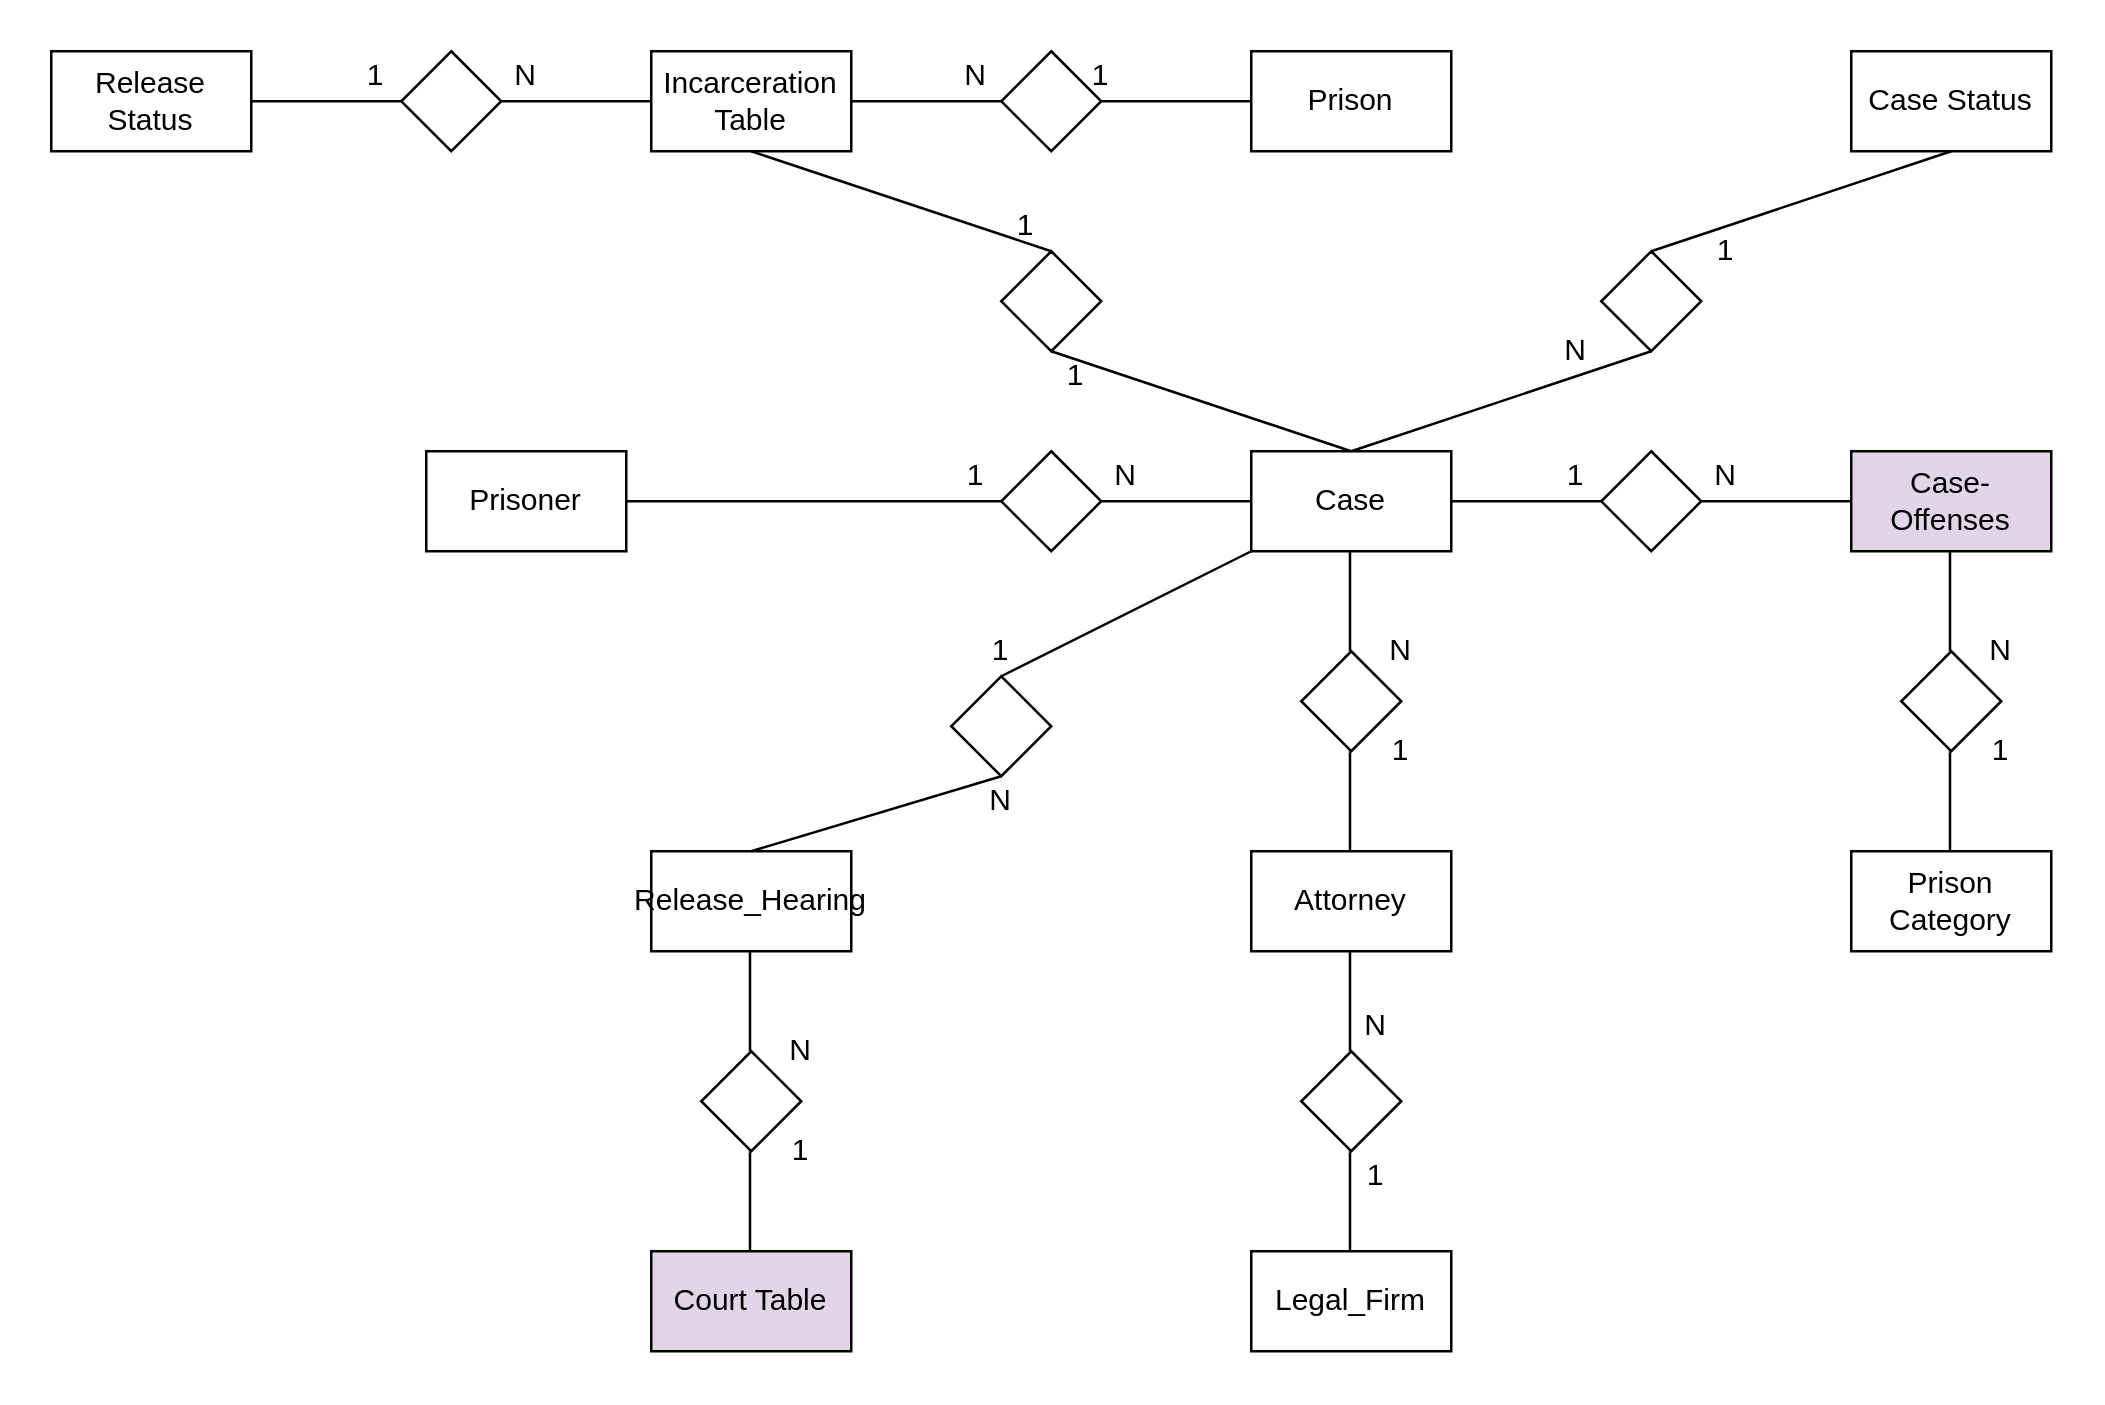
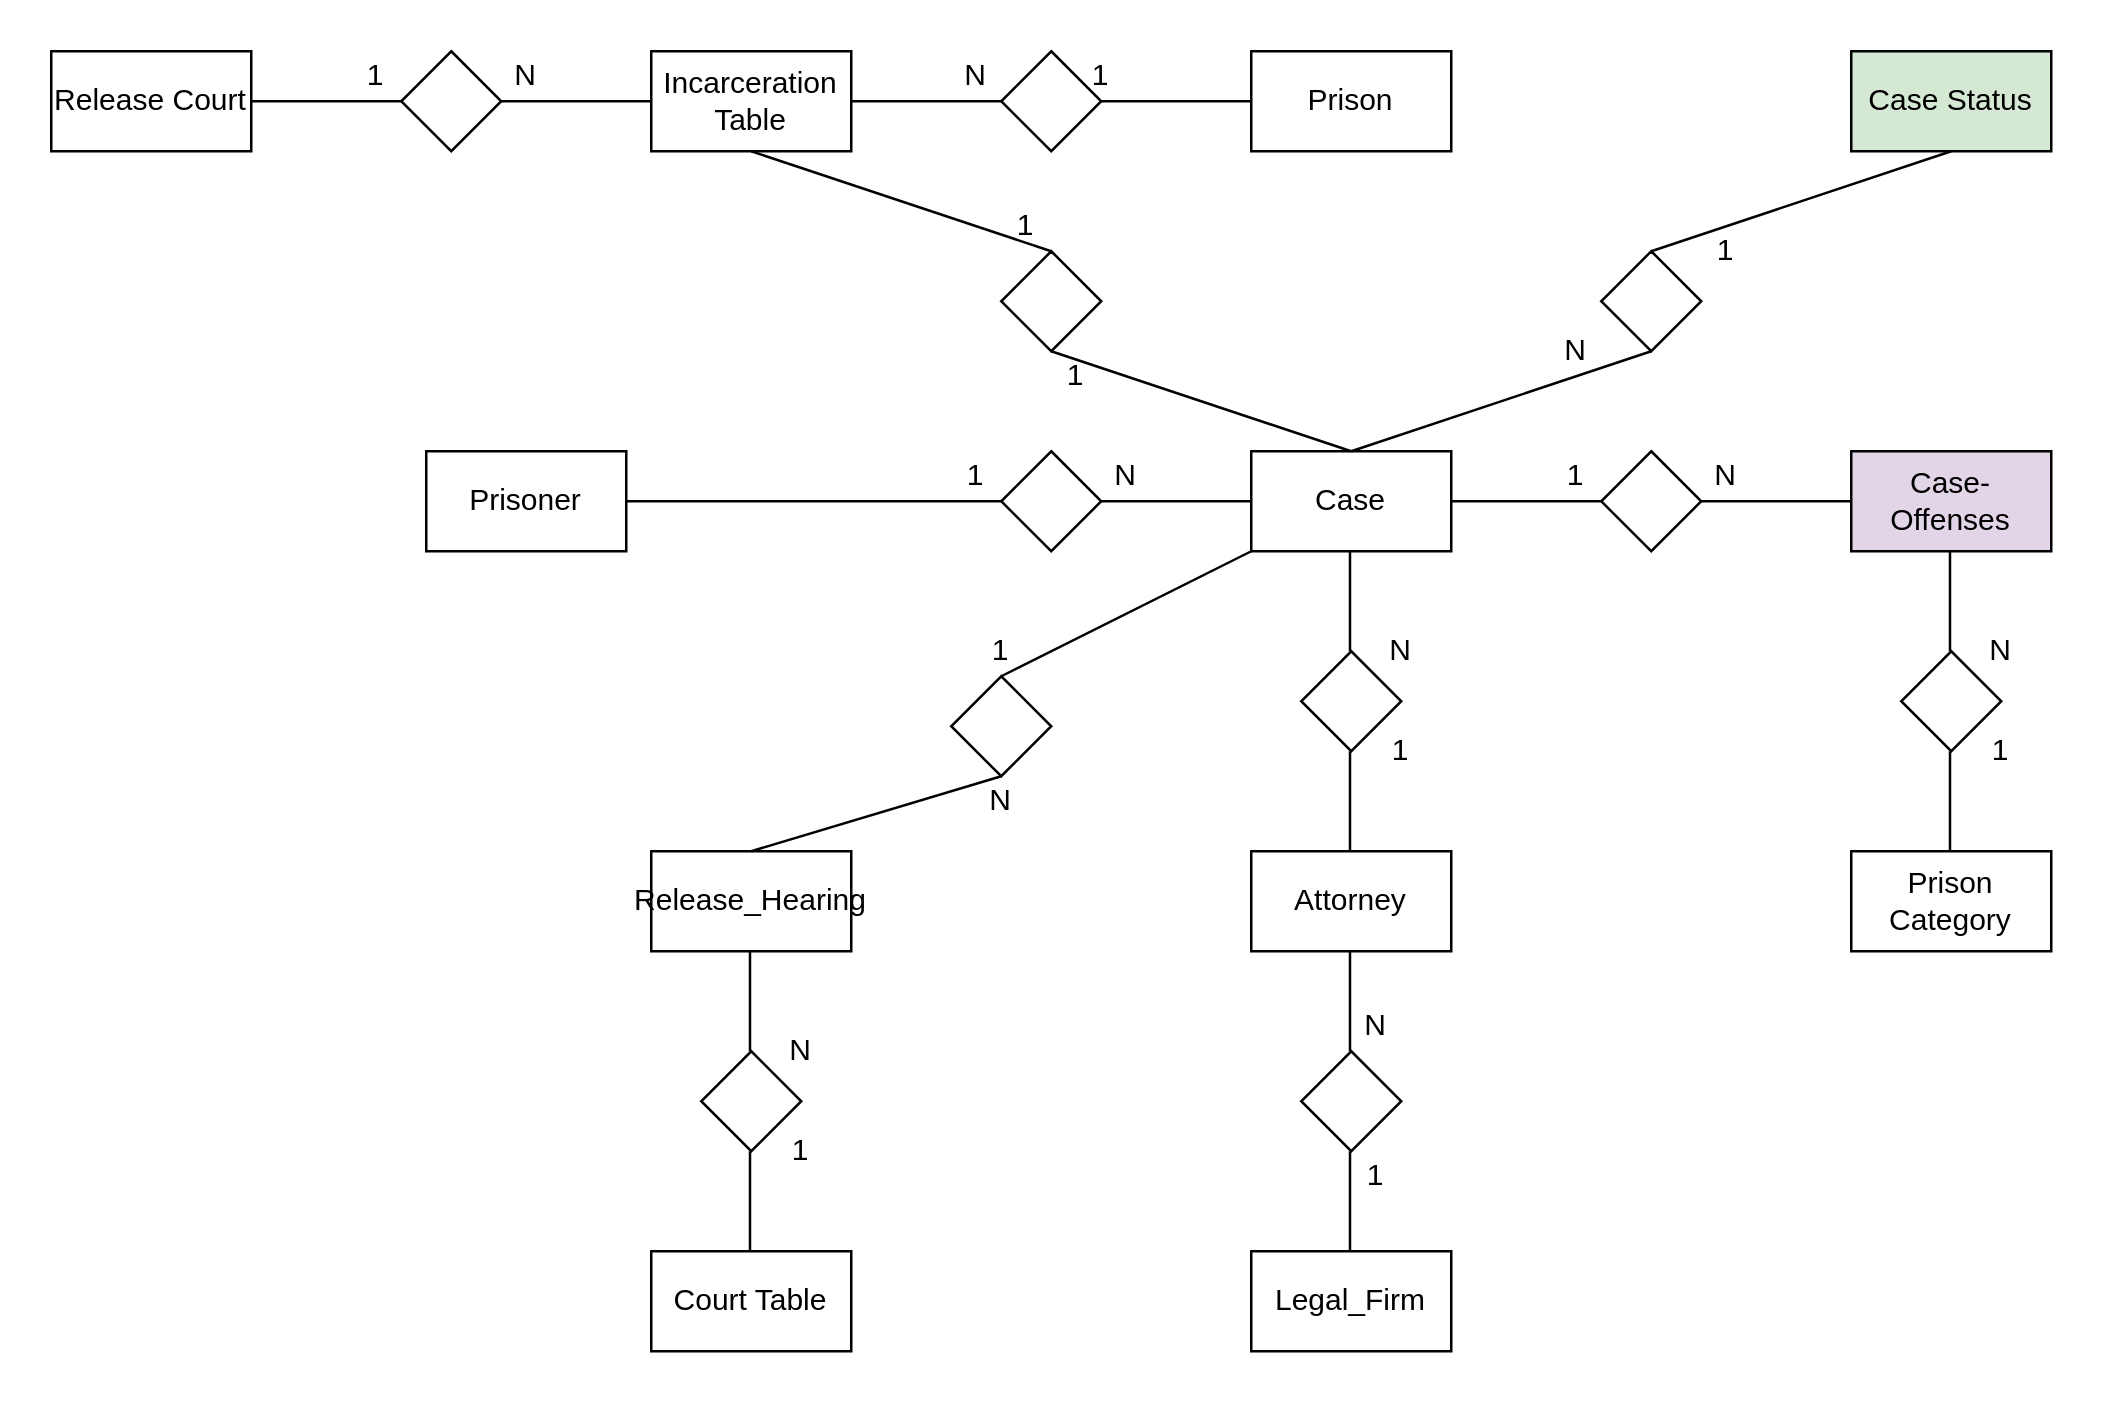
(151, 101) -> (151, 101)
(1951, 101) -> (1951, 101)
(751, 1301) -> (751, 1301)
